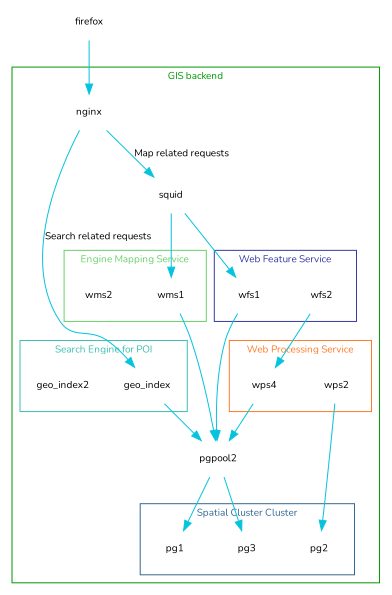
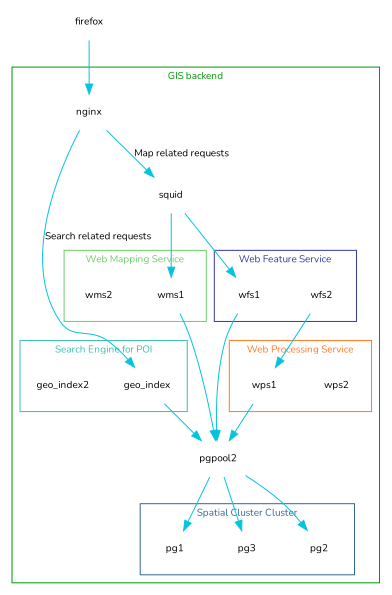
(135, 260) -> (135, 260)
(264, 386) -> (264, 386)
(329, 462) -> (275, 497)
